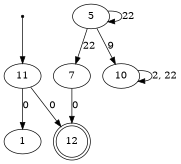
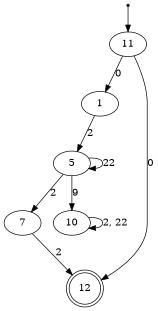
(89, 46) -> (53, 193)
(75, 106) -> (59, 253)
none -> (87, 130)
